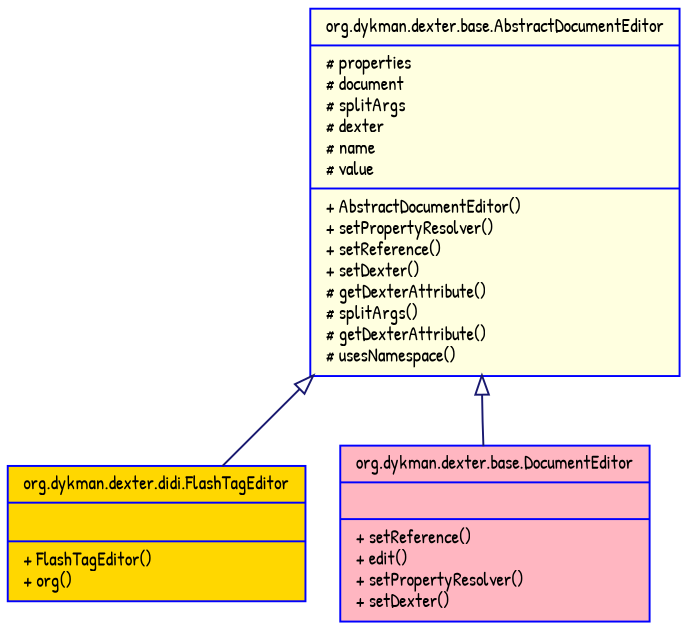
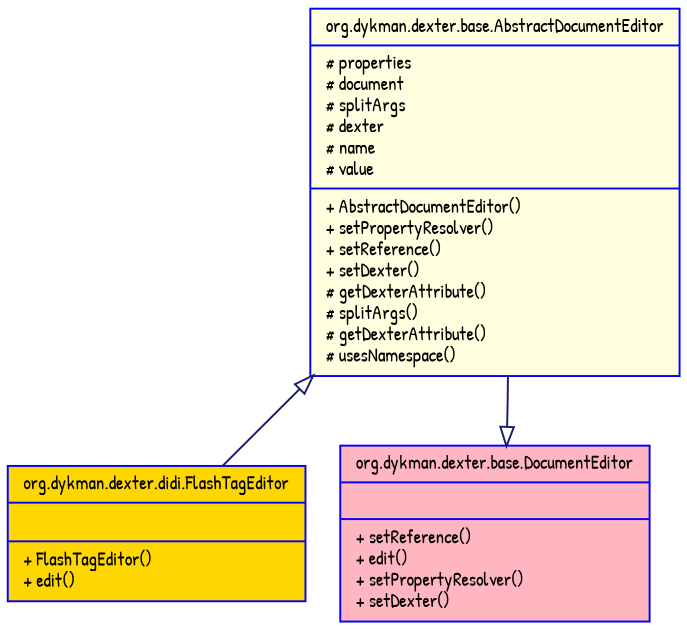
(483, 421) -> (508, 401)
(48, 581) -> (50, 581)
